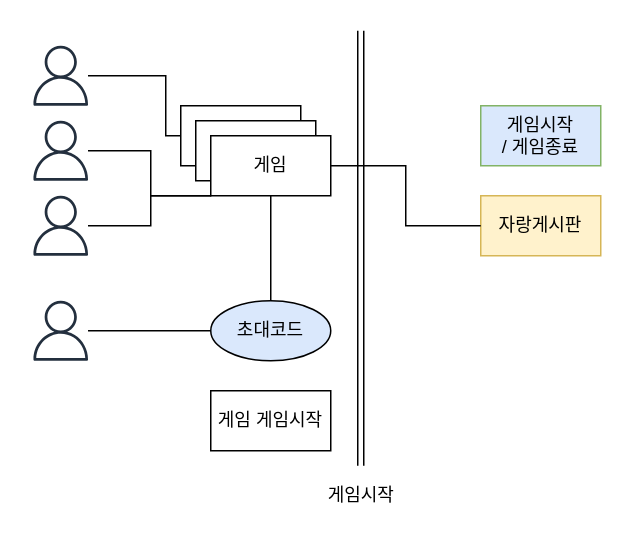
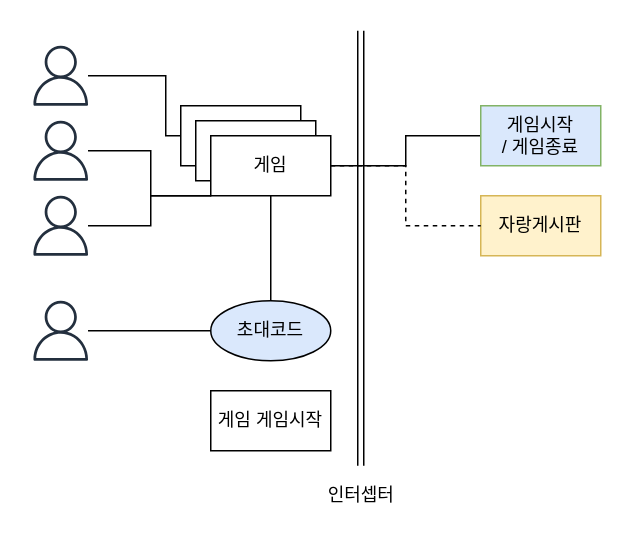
none -> (430, 136)
(412, 226) -> (412, 226)
(362, 496) -> (362, 496)
